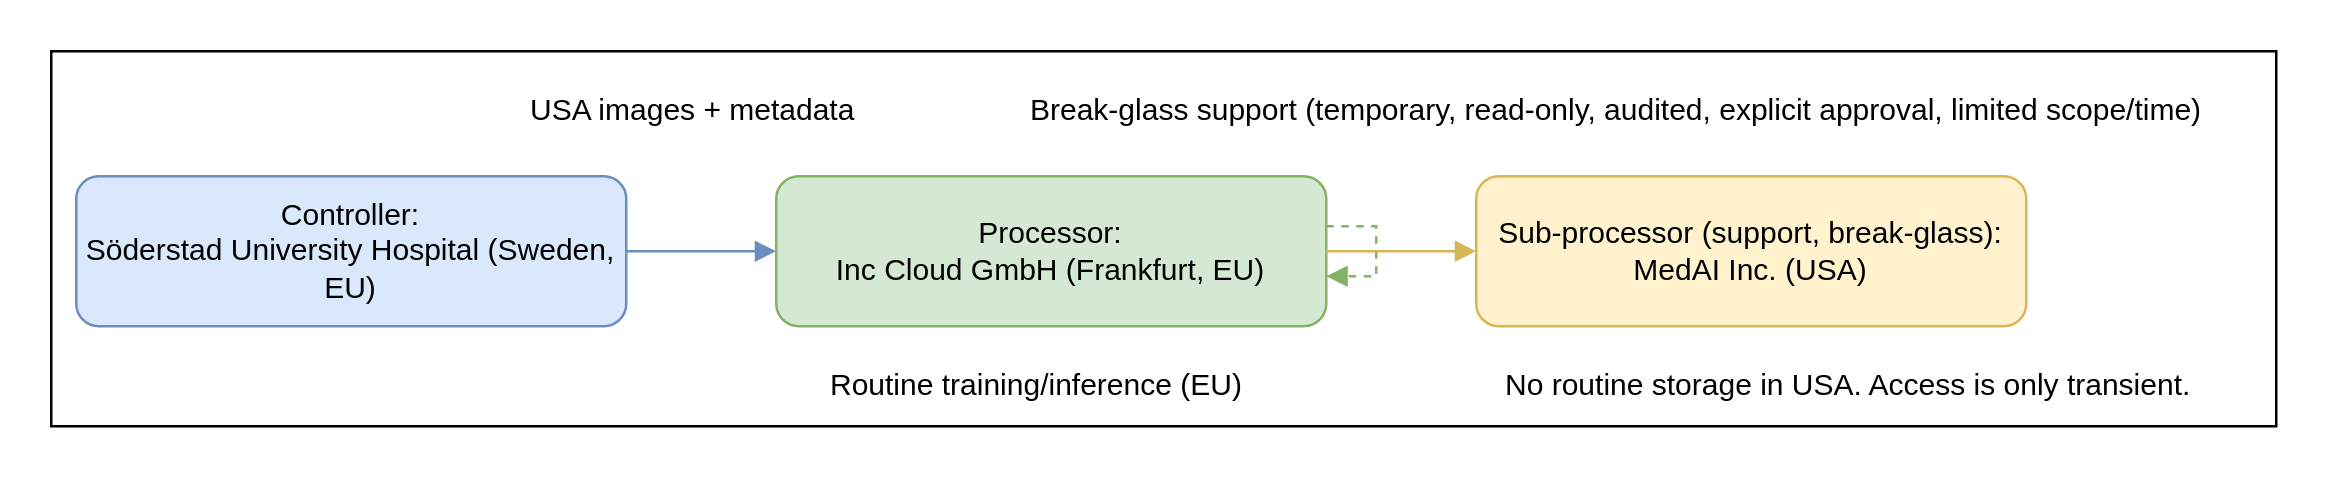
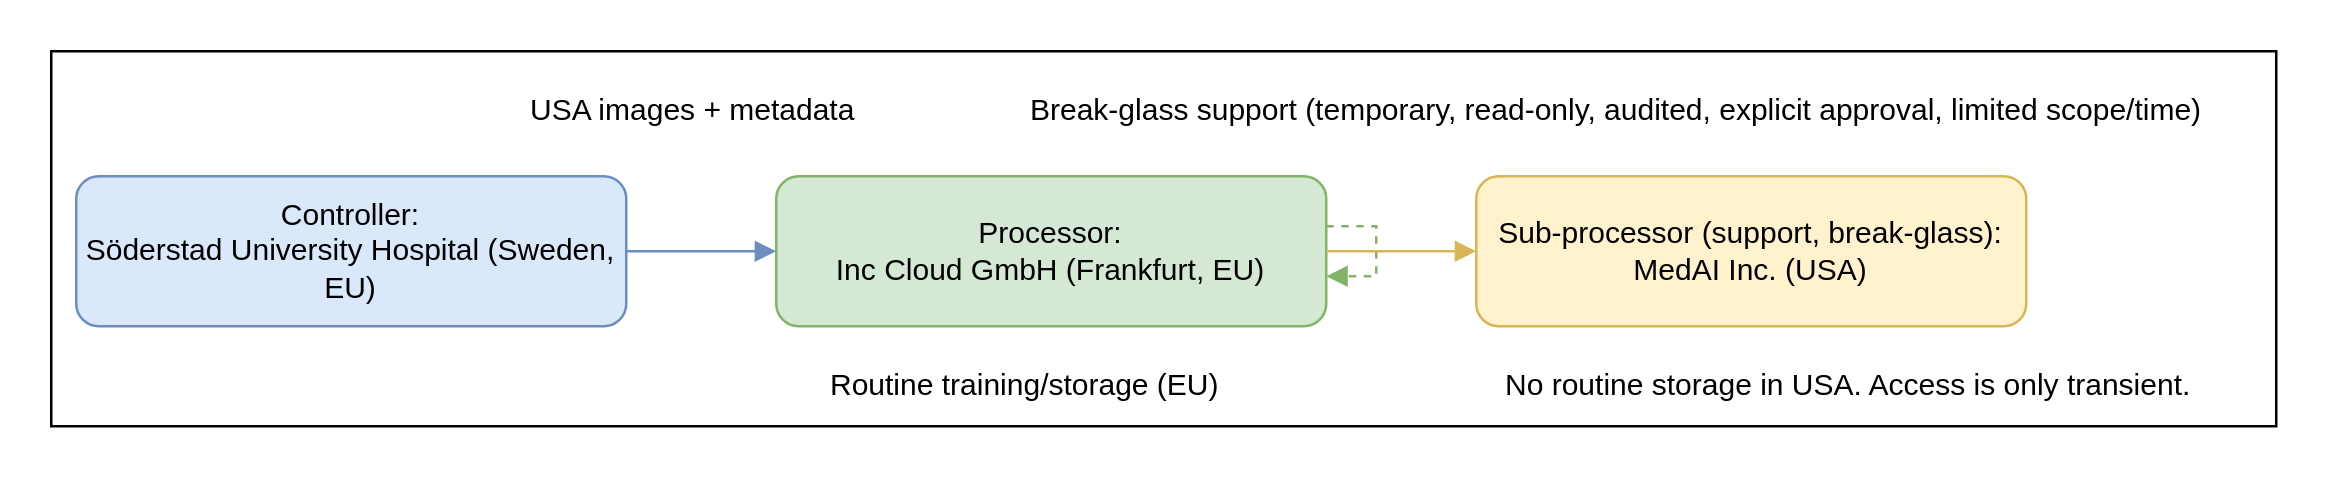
(1068, 387) -> (1055, 387)
